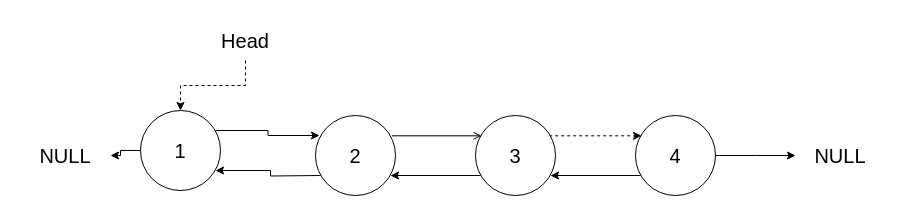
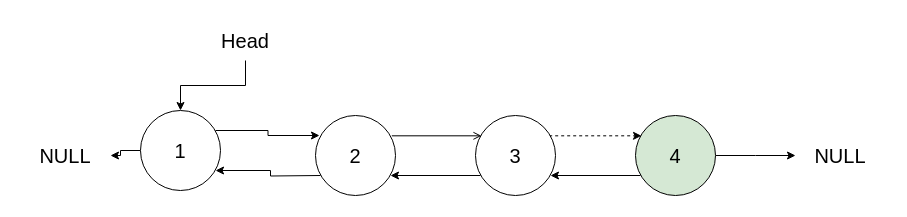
(217, 86) -> (217, 86)
(676, 156) -> (676, 156)
